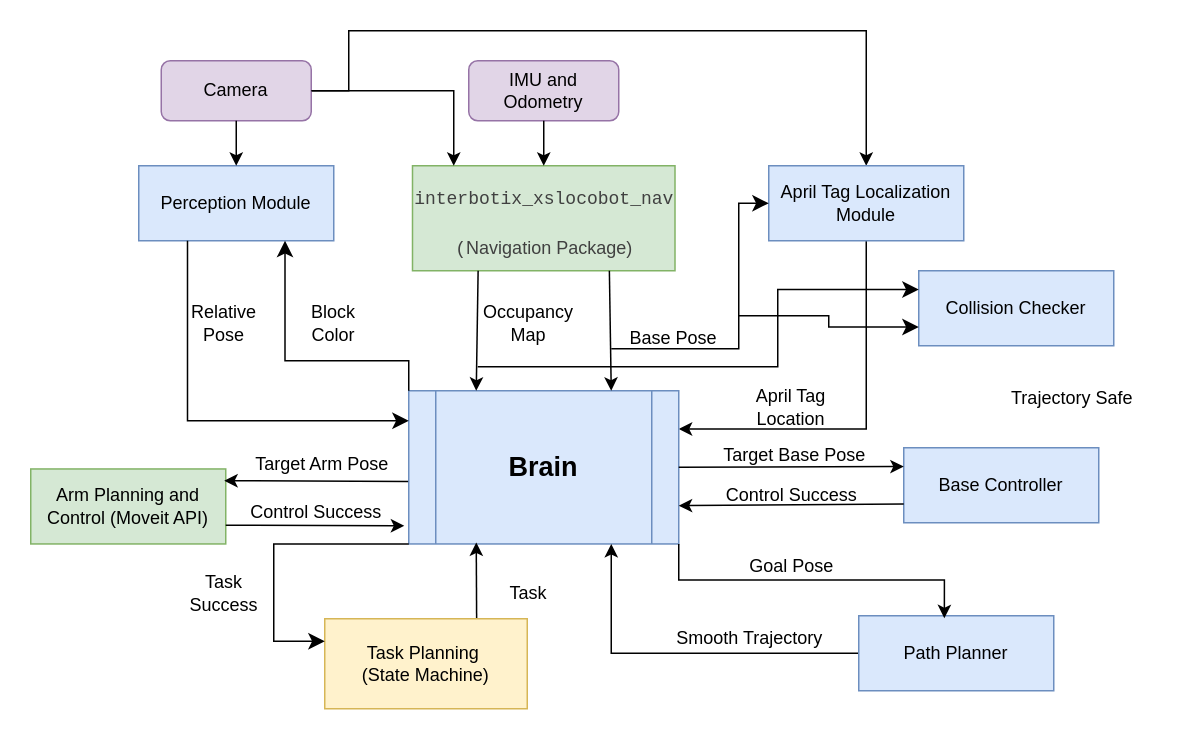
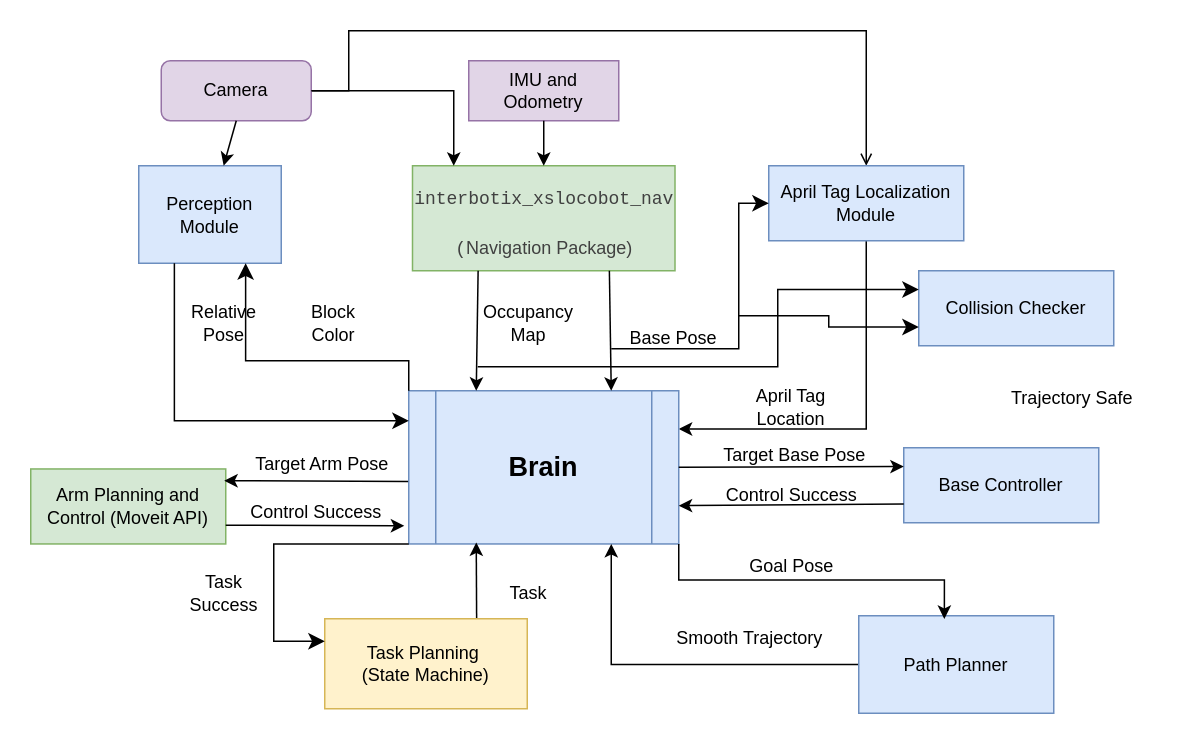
(544, 91) -> (544, 91)
(866, 154) -> (866, 156)
(236, 203) -> (210, 215)
(956, 653) -> (956, 665)
